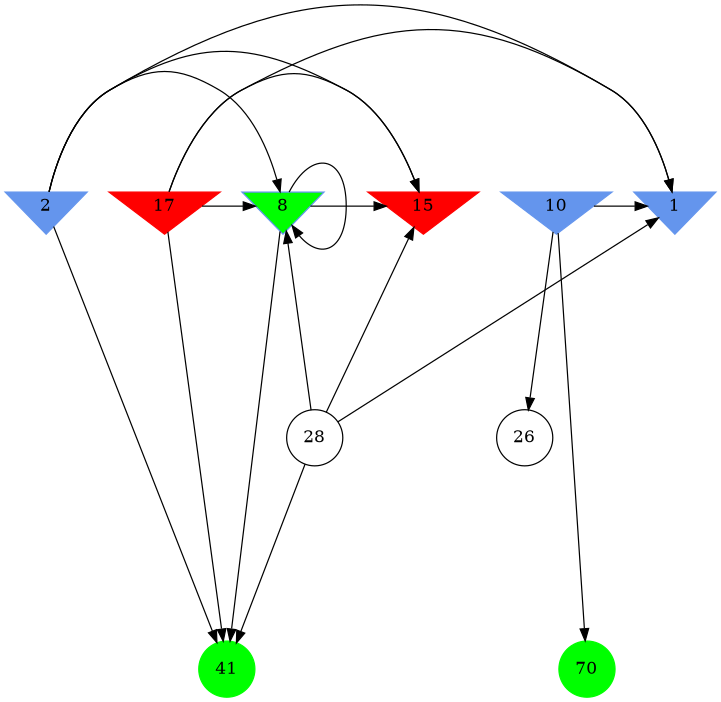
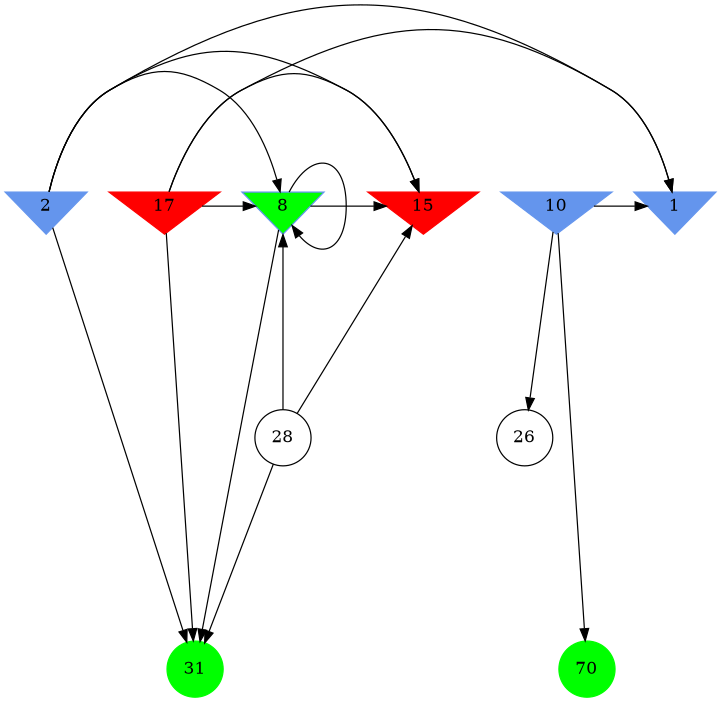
(493, 323) -> none
(227, 669) -> (195, 669)
